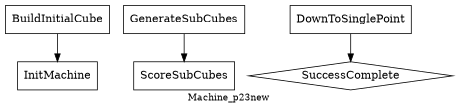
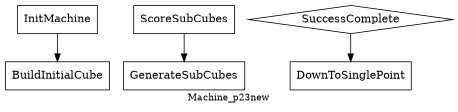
(57, 44) -> (57, 44)
(184, 44) -> (184, 44)
(351, 44) -> (351, 44)
